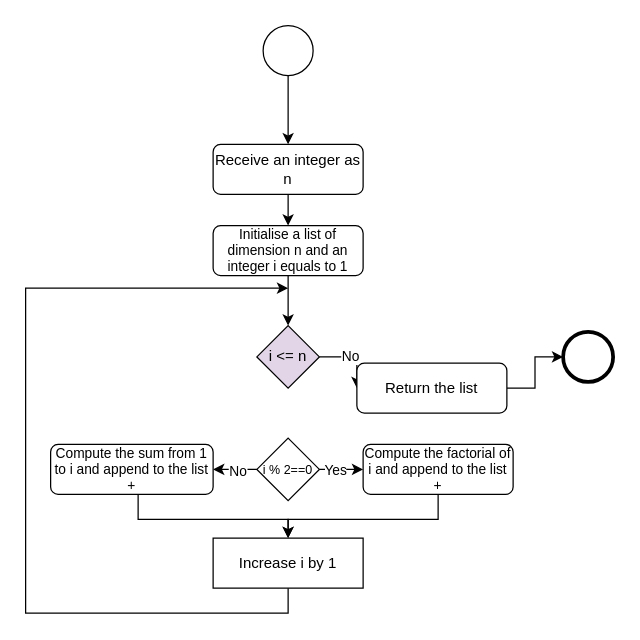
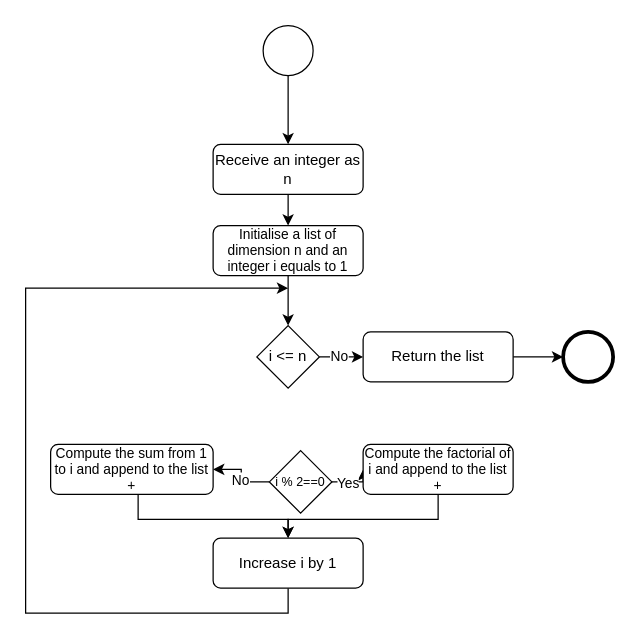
(288, 357) -> (288, 357)
(432, 388) -> (438, 357)
(288, 469) -> (301, 482)
(288, 563) -> (288, 563)
